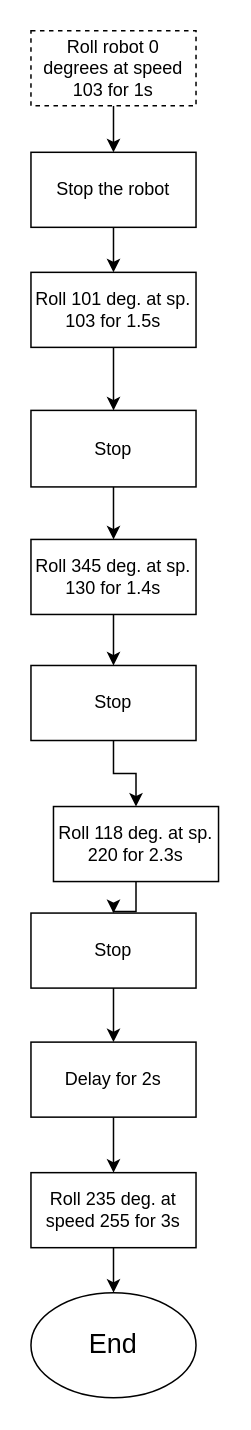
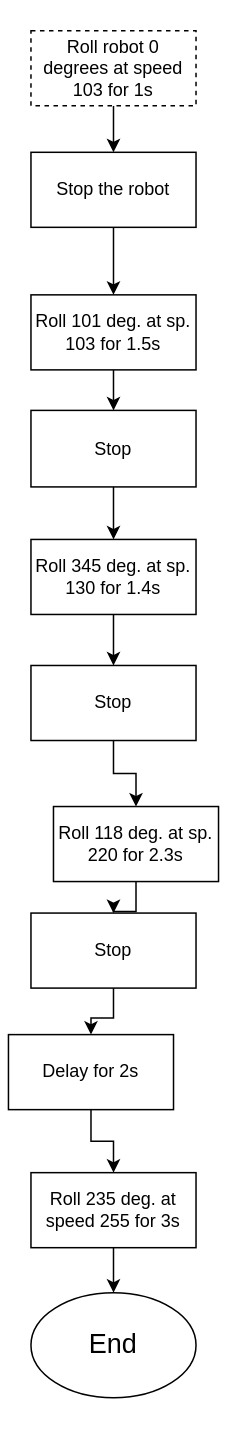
(113, 310) -> (113, 332)
(113, 1079) -> (91, 1072)
